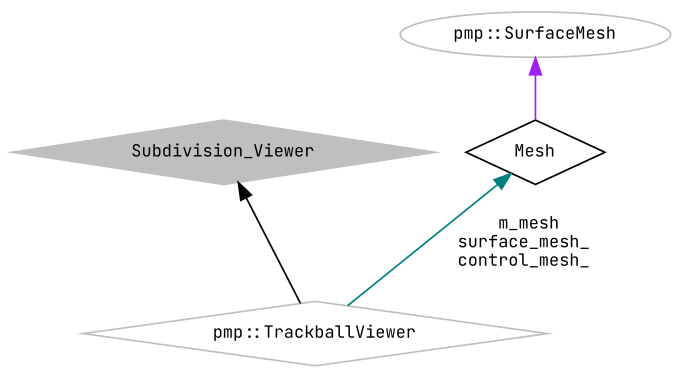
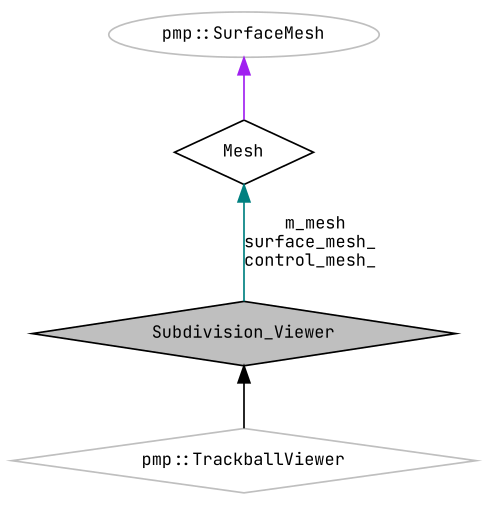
(224, 152) -> (244, 334)
(423, 245) -> (244, 252)
